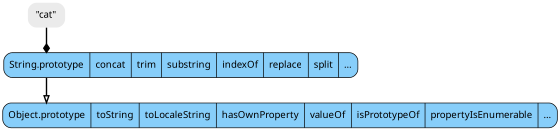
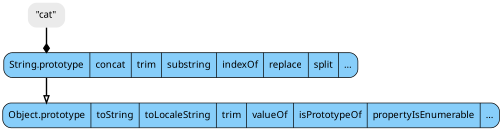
(260, 115) -> (231, 115)
